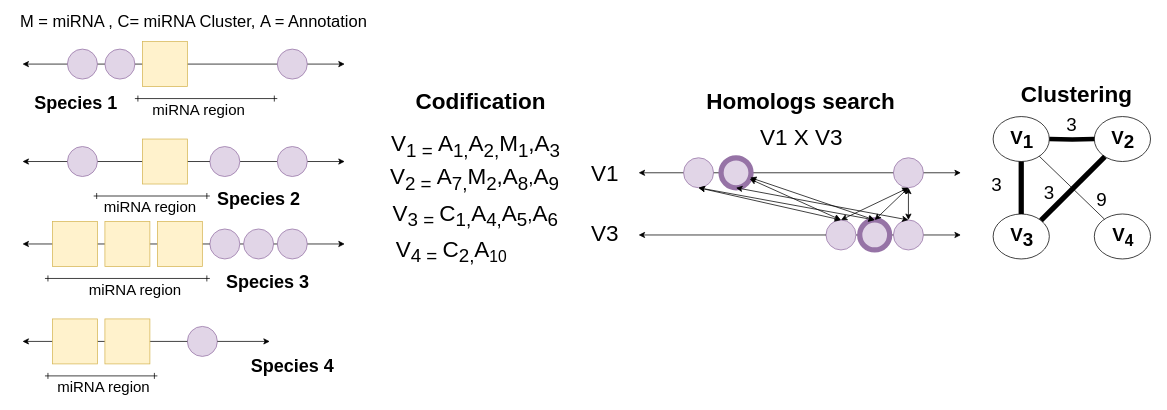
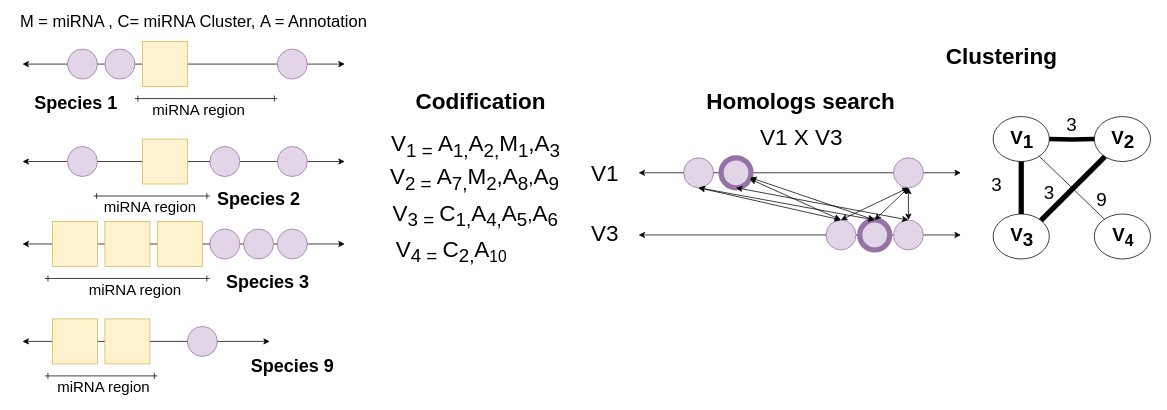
(1077, 94) -> (1002, 57)
(293, 366) -> (293, 366)
